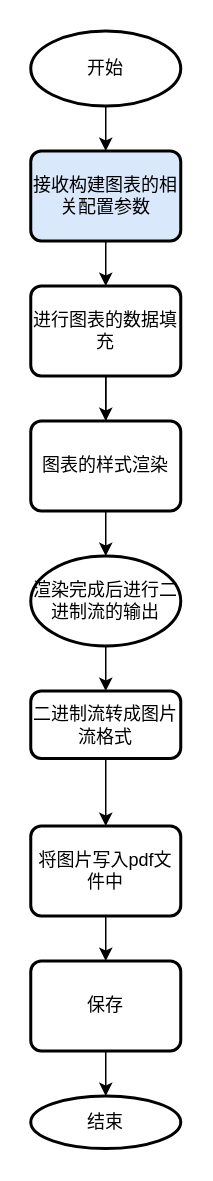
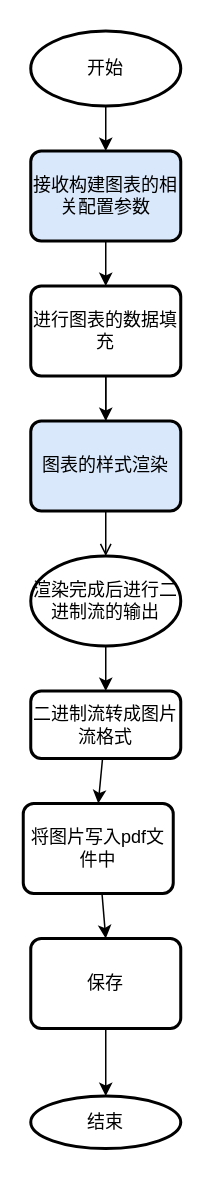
(106, 466) -> (106, 466)
(106, 544) -> (106, 546)
(106, 871) -> (98, 848)
(106, 1006) -> (106, 983)
